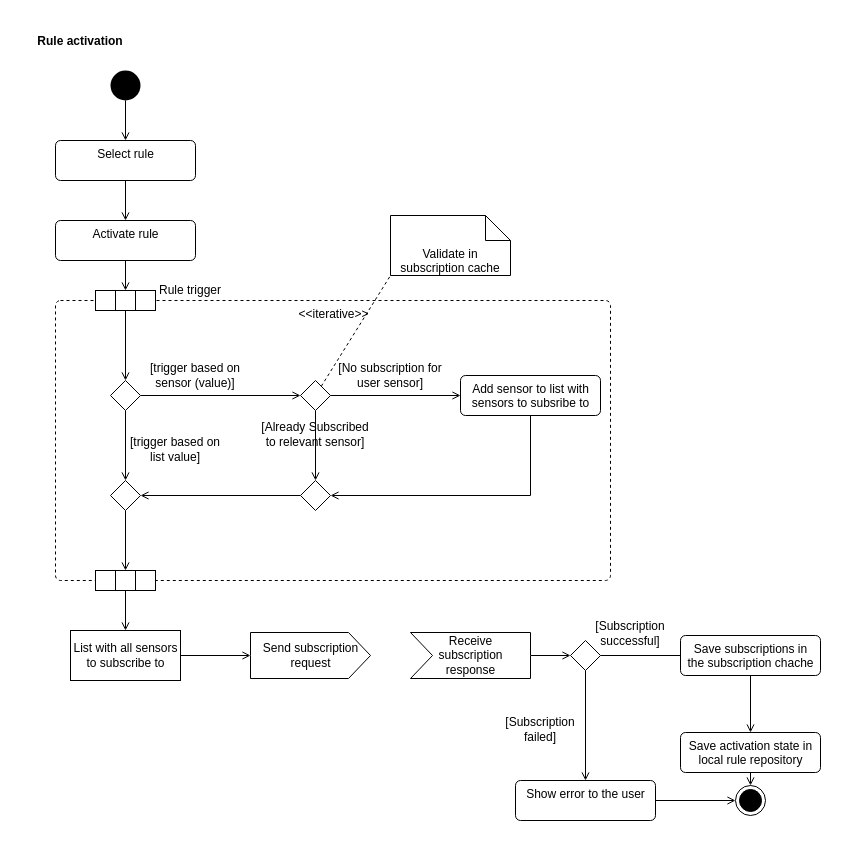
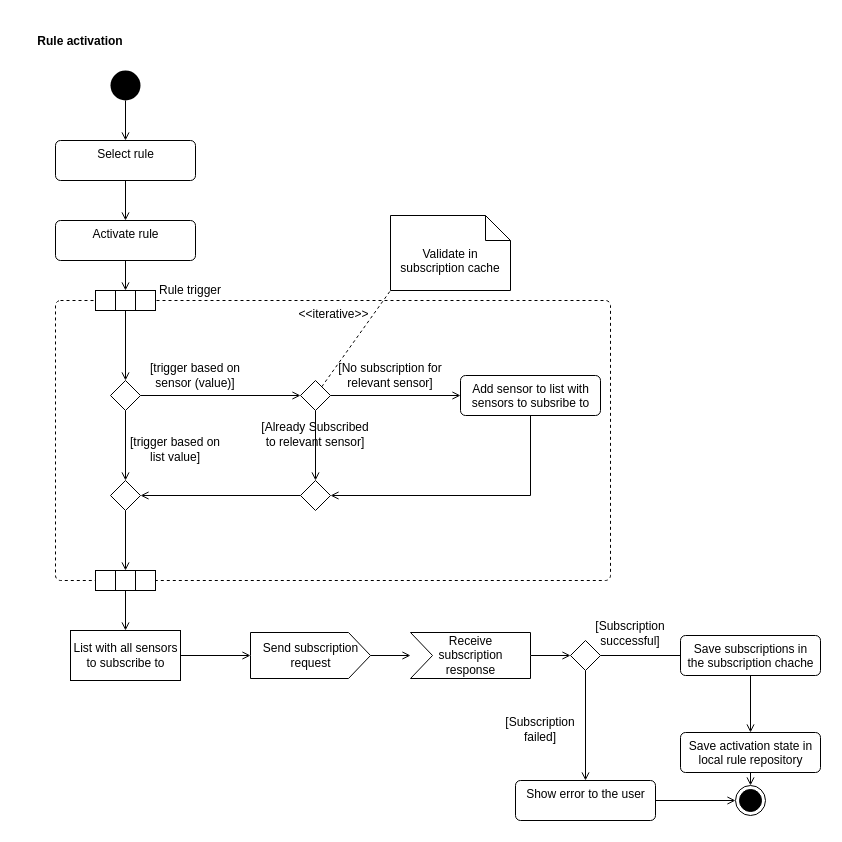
(451, 246) -> (451, 253)
(391, 376) -> (391, 376)
none -> (389, 656)
